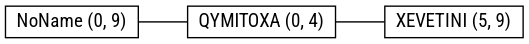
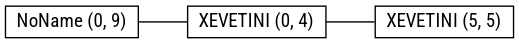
(262, 22) -> (257, 22)
(454, 22) -> (444, 22)
